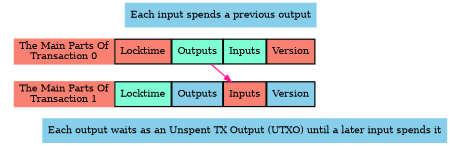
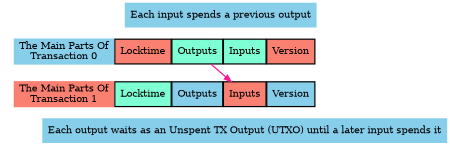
(64, 52) -> (64, 52)
